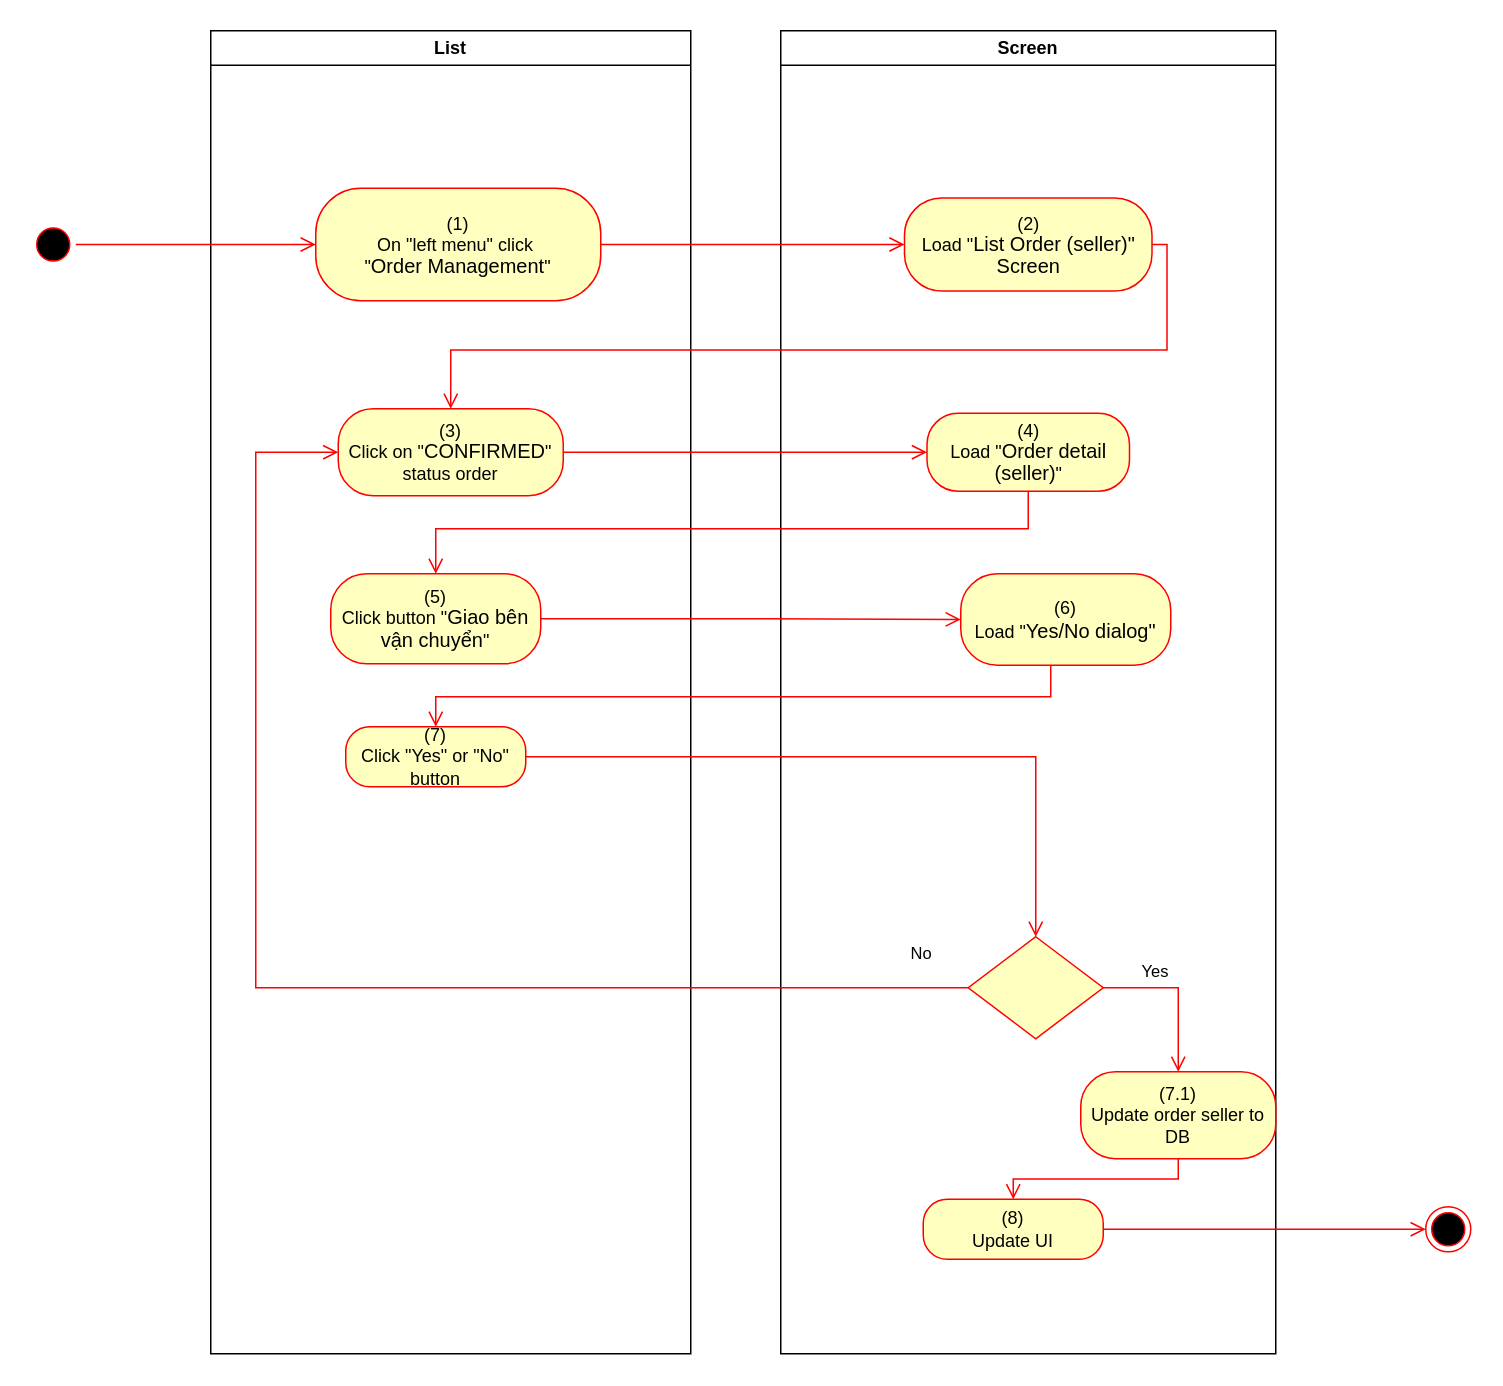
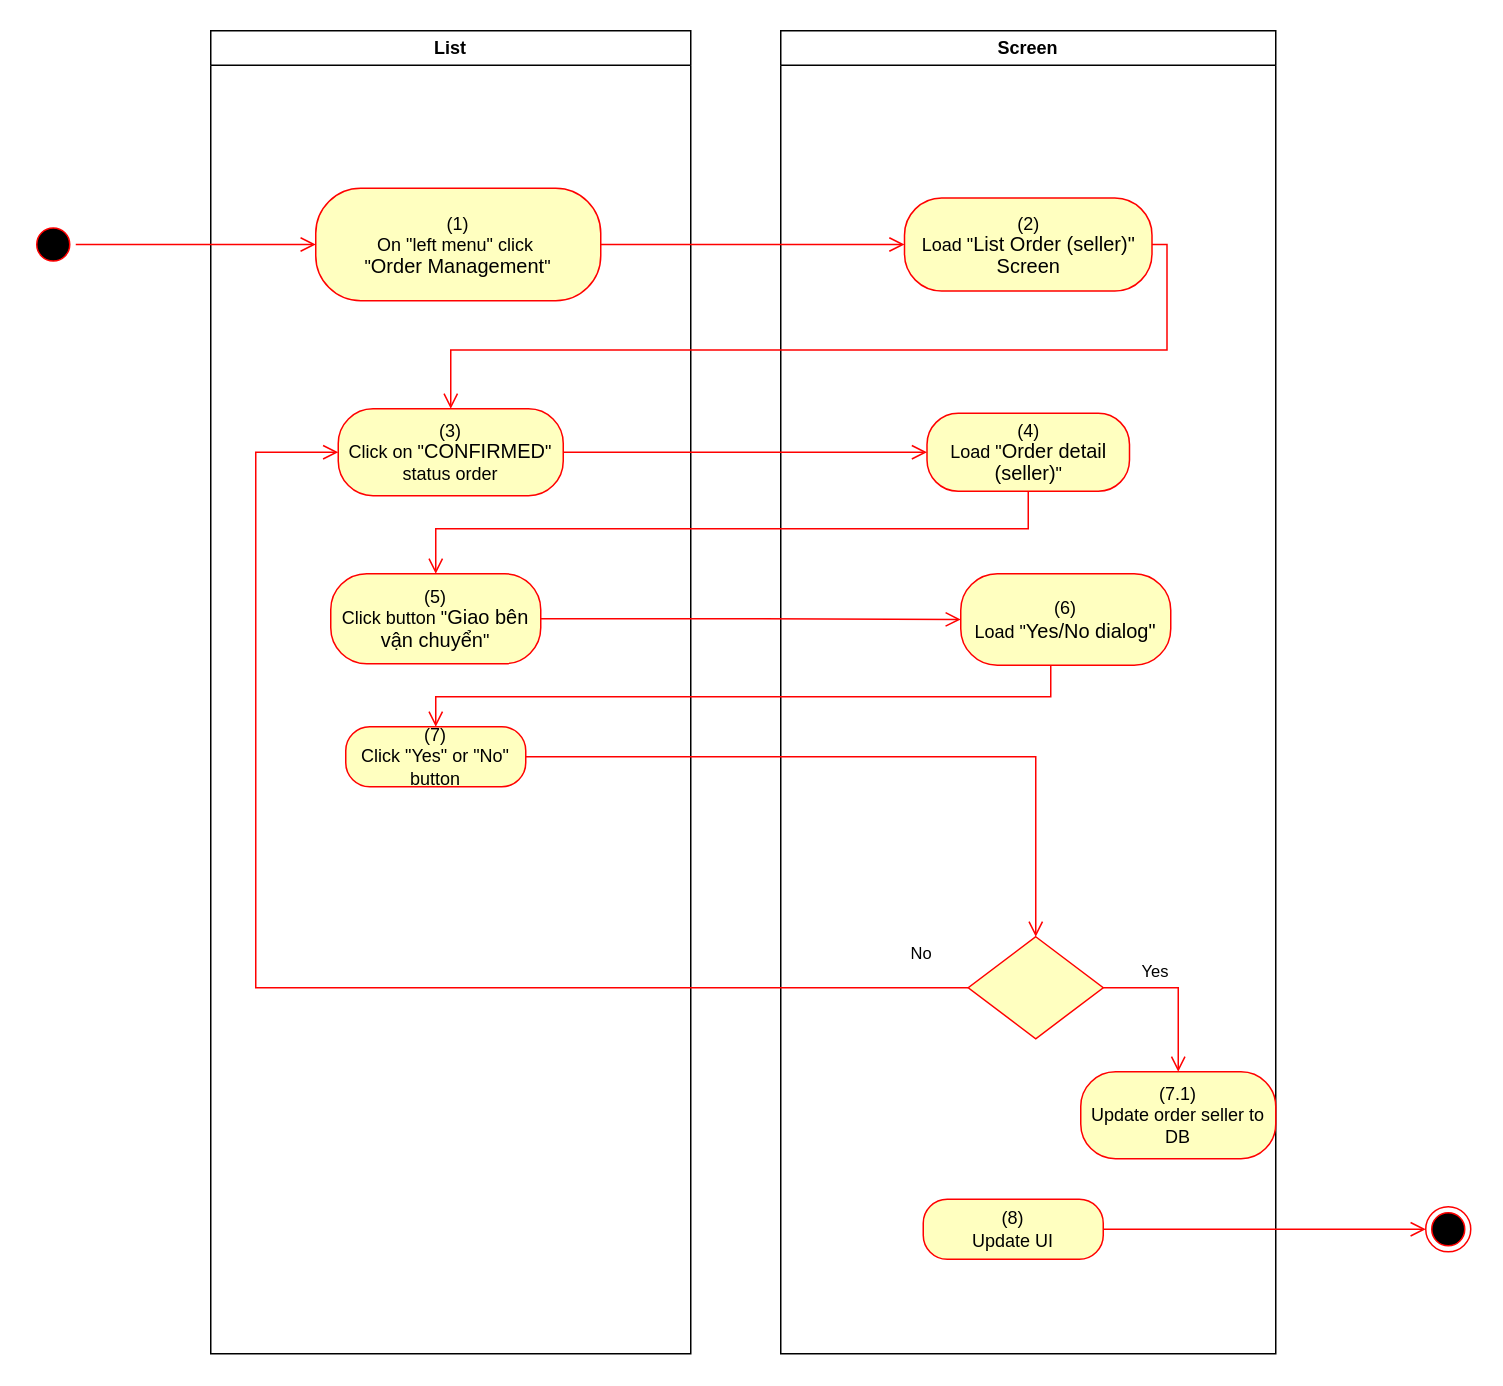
(1098, 1179) -> none
